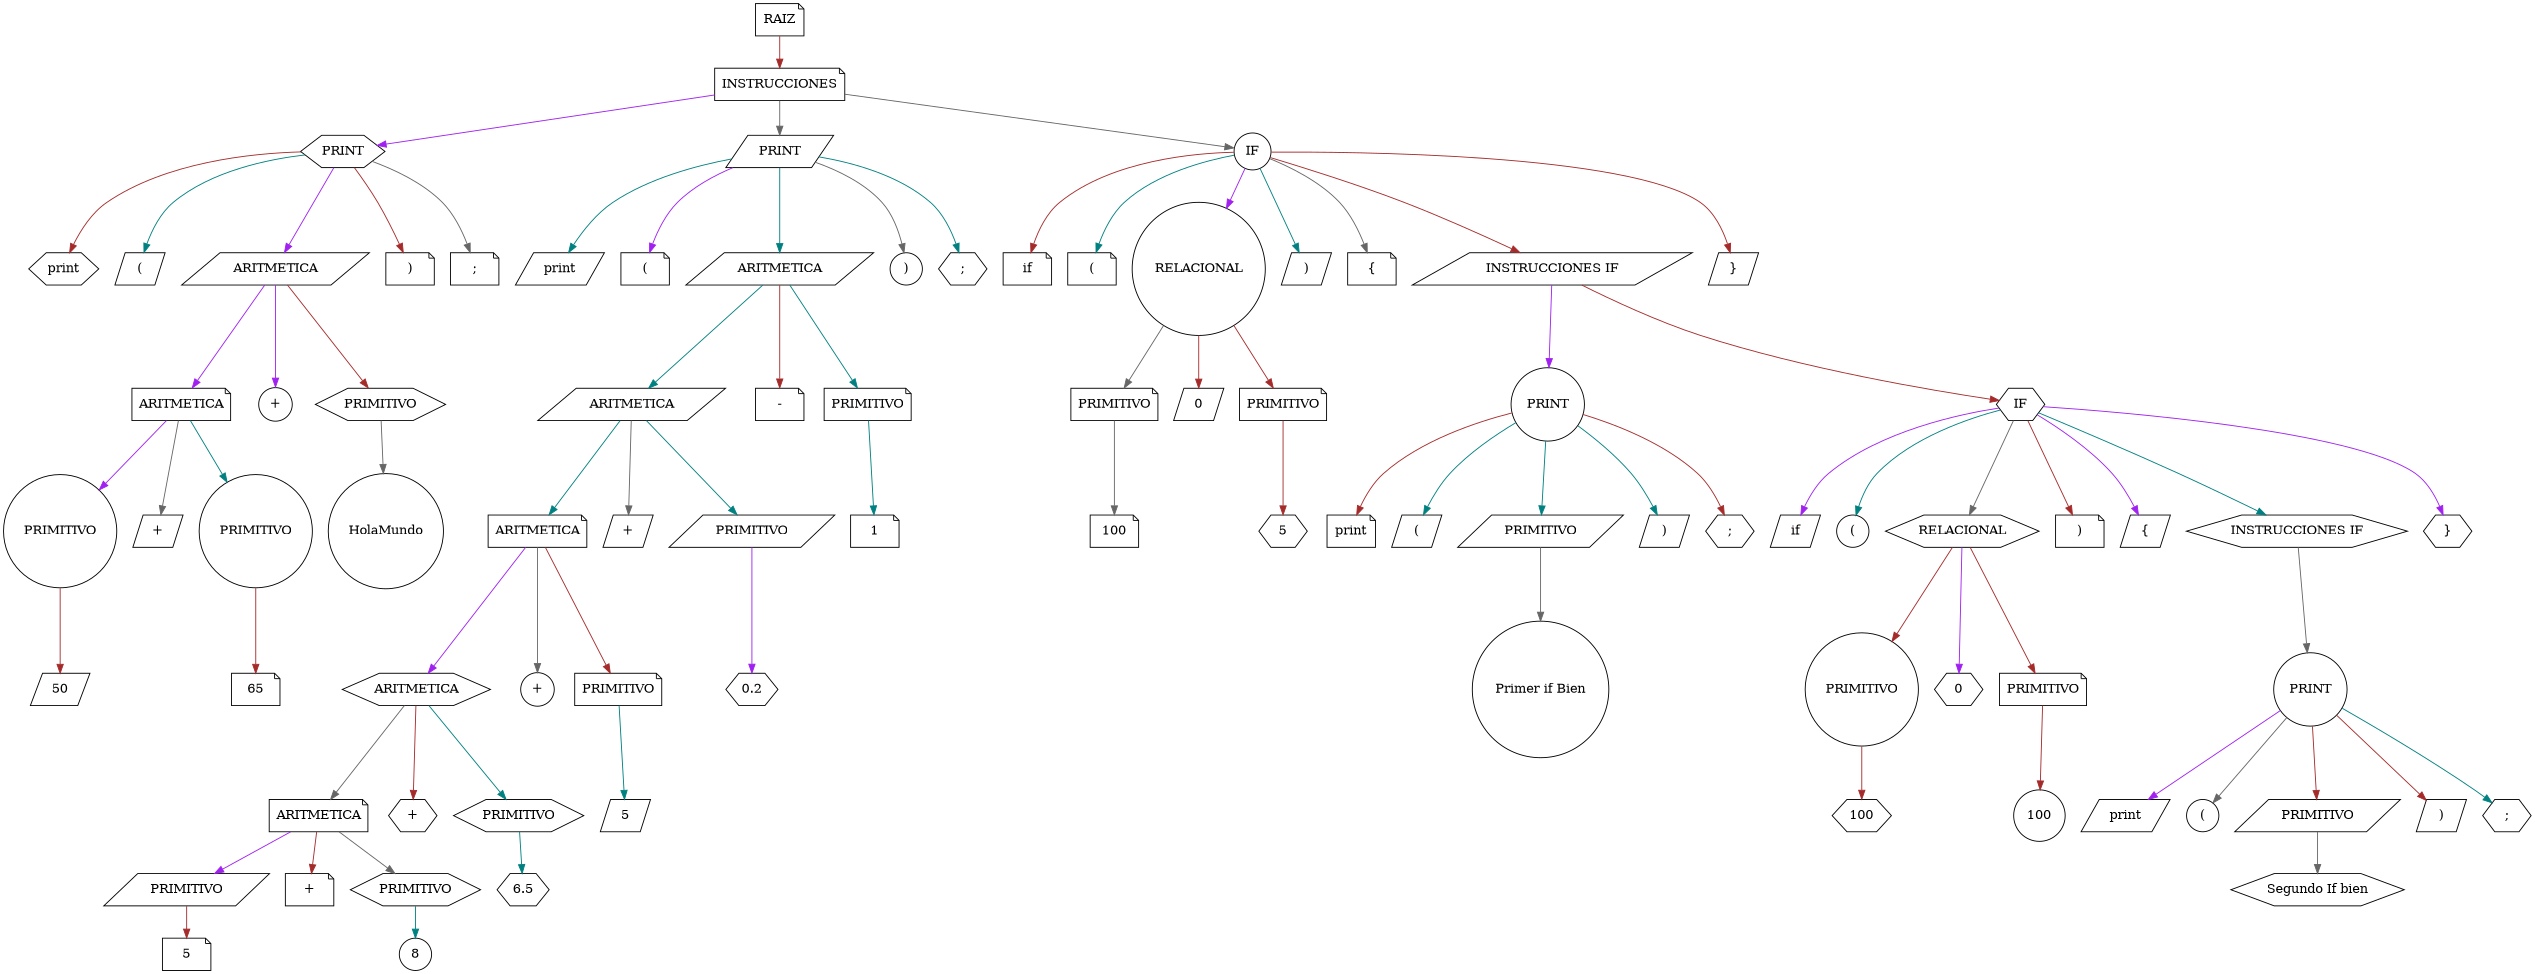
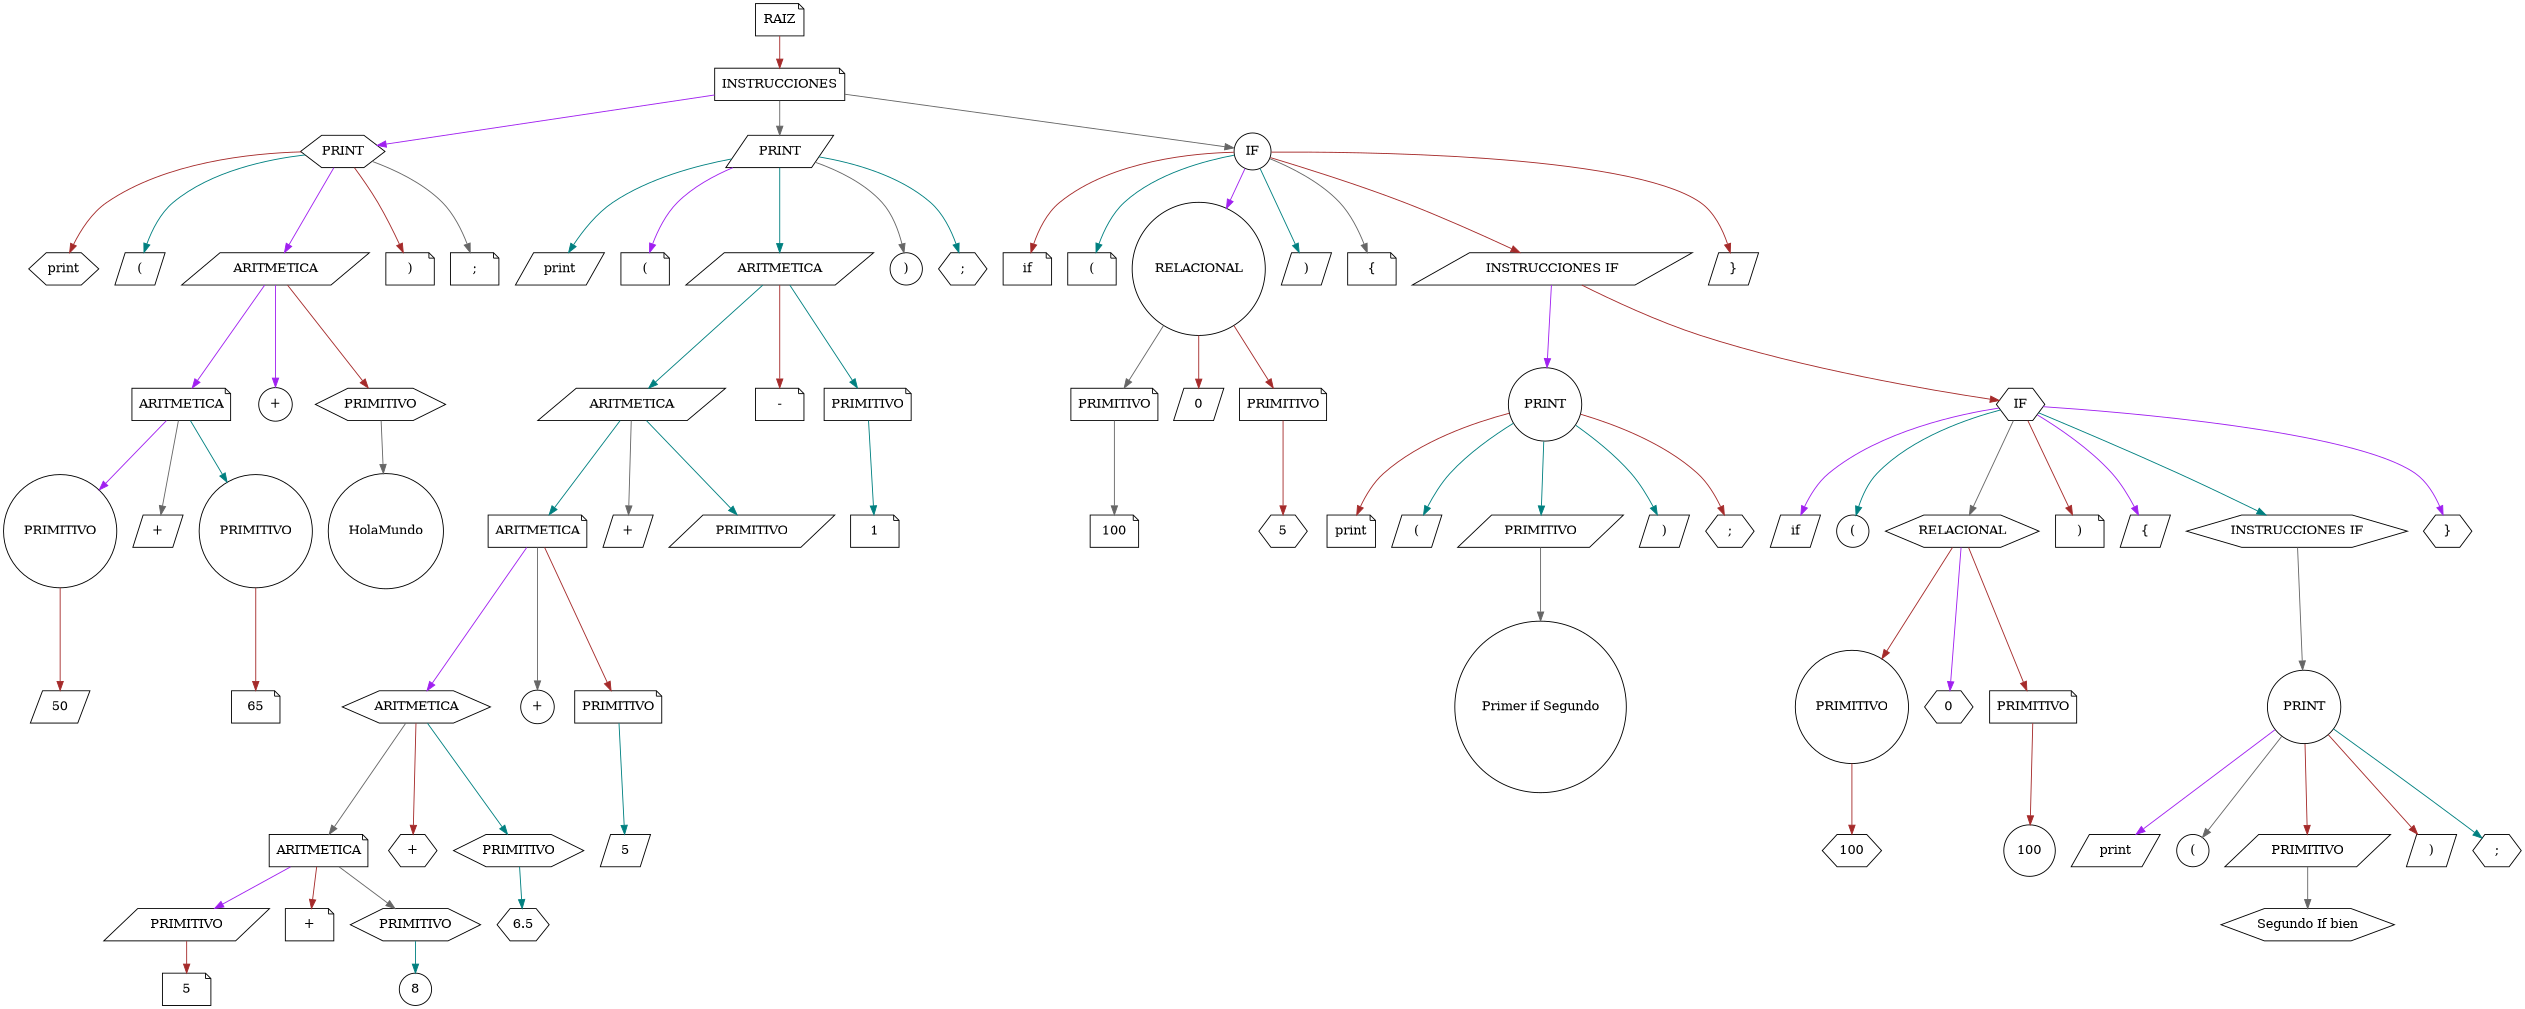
(752, 689) -> none
(1541, 689) -> (1541, 707)
